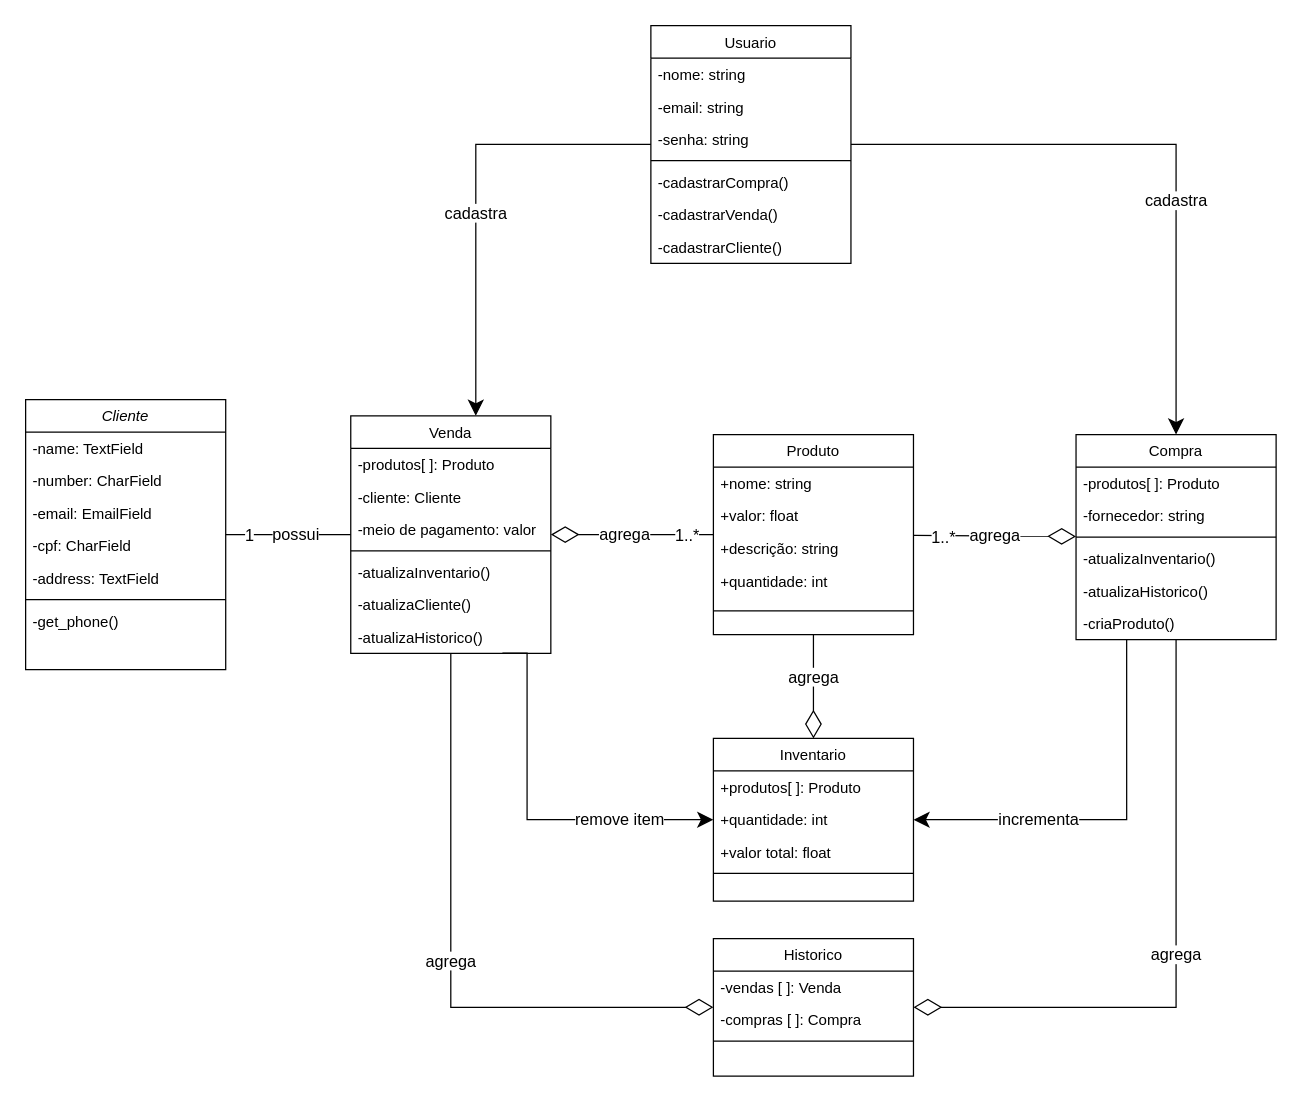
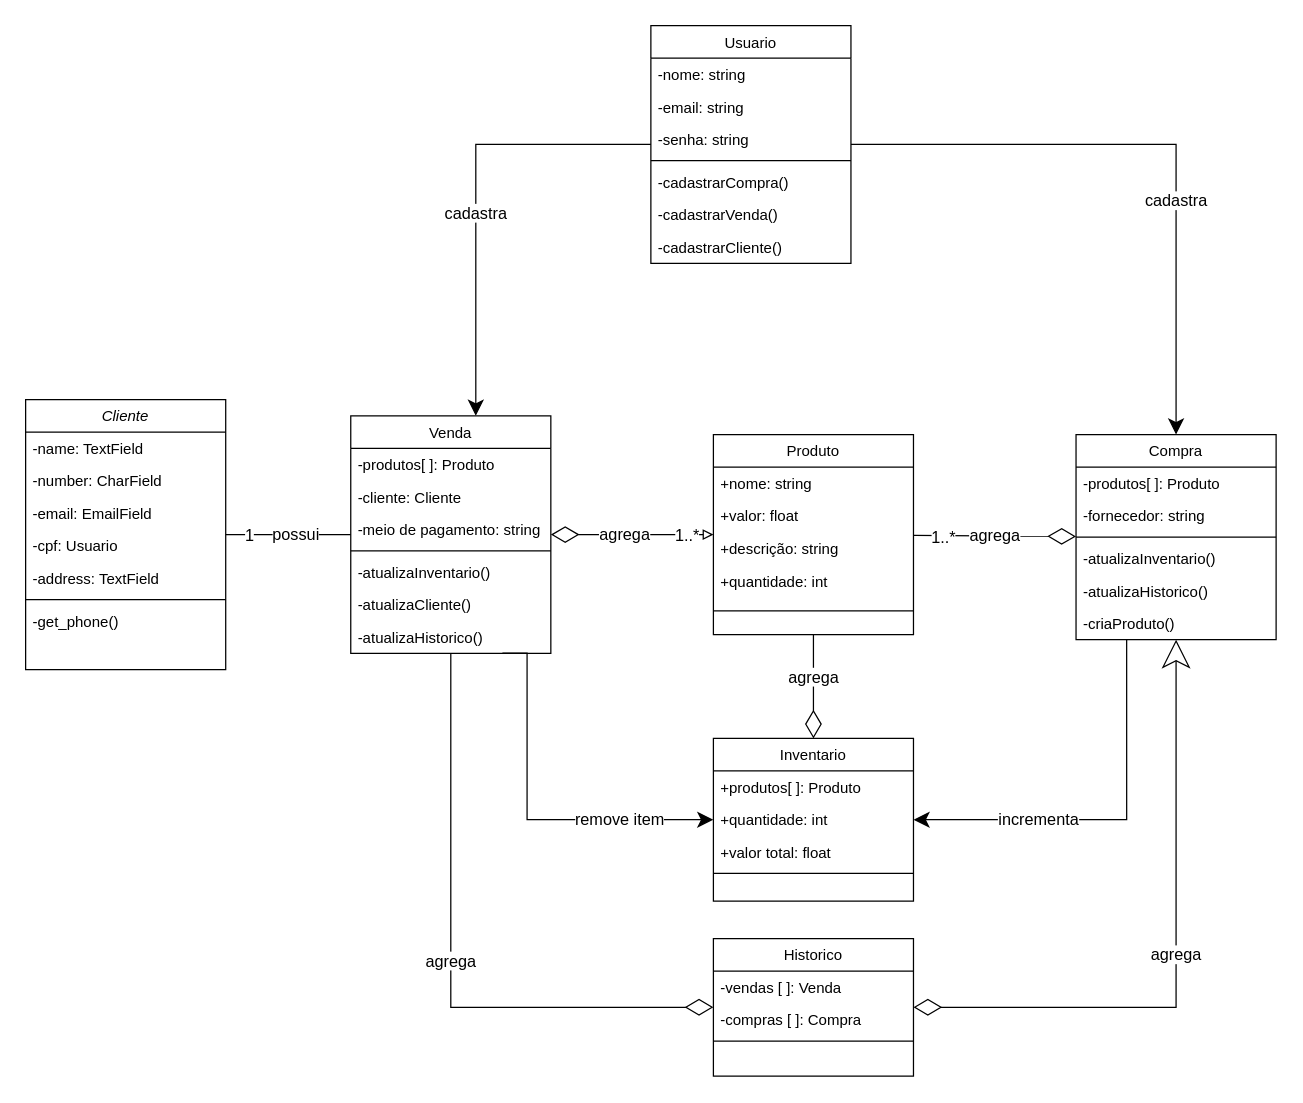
(451, 530) -> (455, 530)
(706, 534) -> (702, 534)
(88, 546) -> (81, 546)
(1176, 653) -> (1176, 662)
